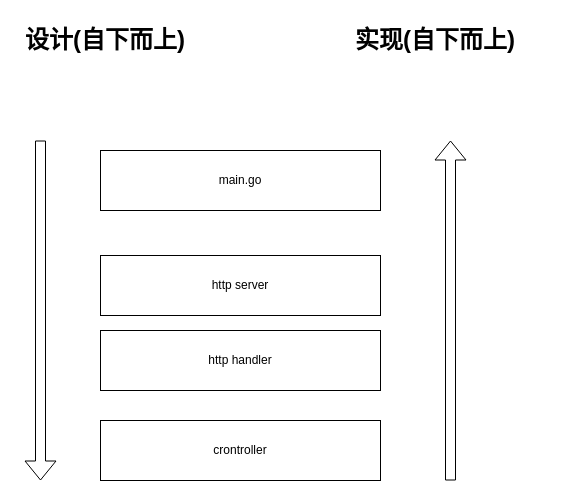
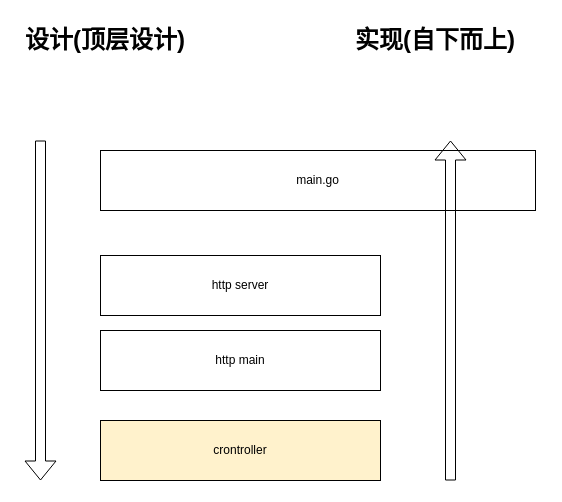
(68, 18) -> (68, 18)
(241, 181) -> (318, 181)
(241, 361) -> (241, 361)
(241, 451) -> (241, 451)
